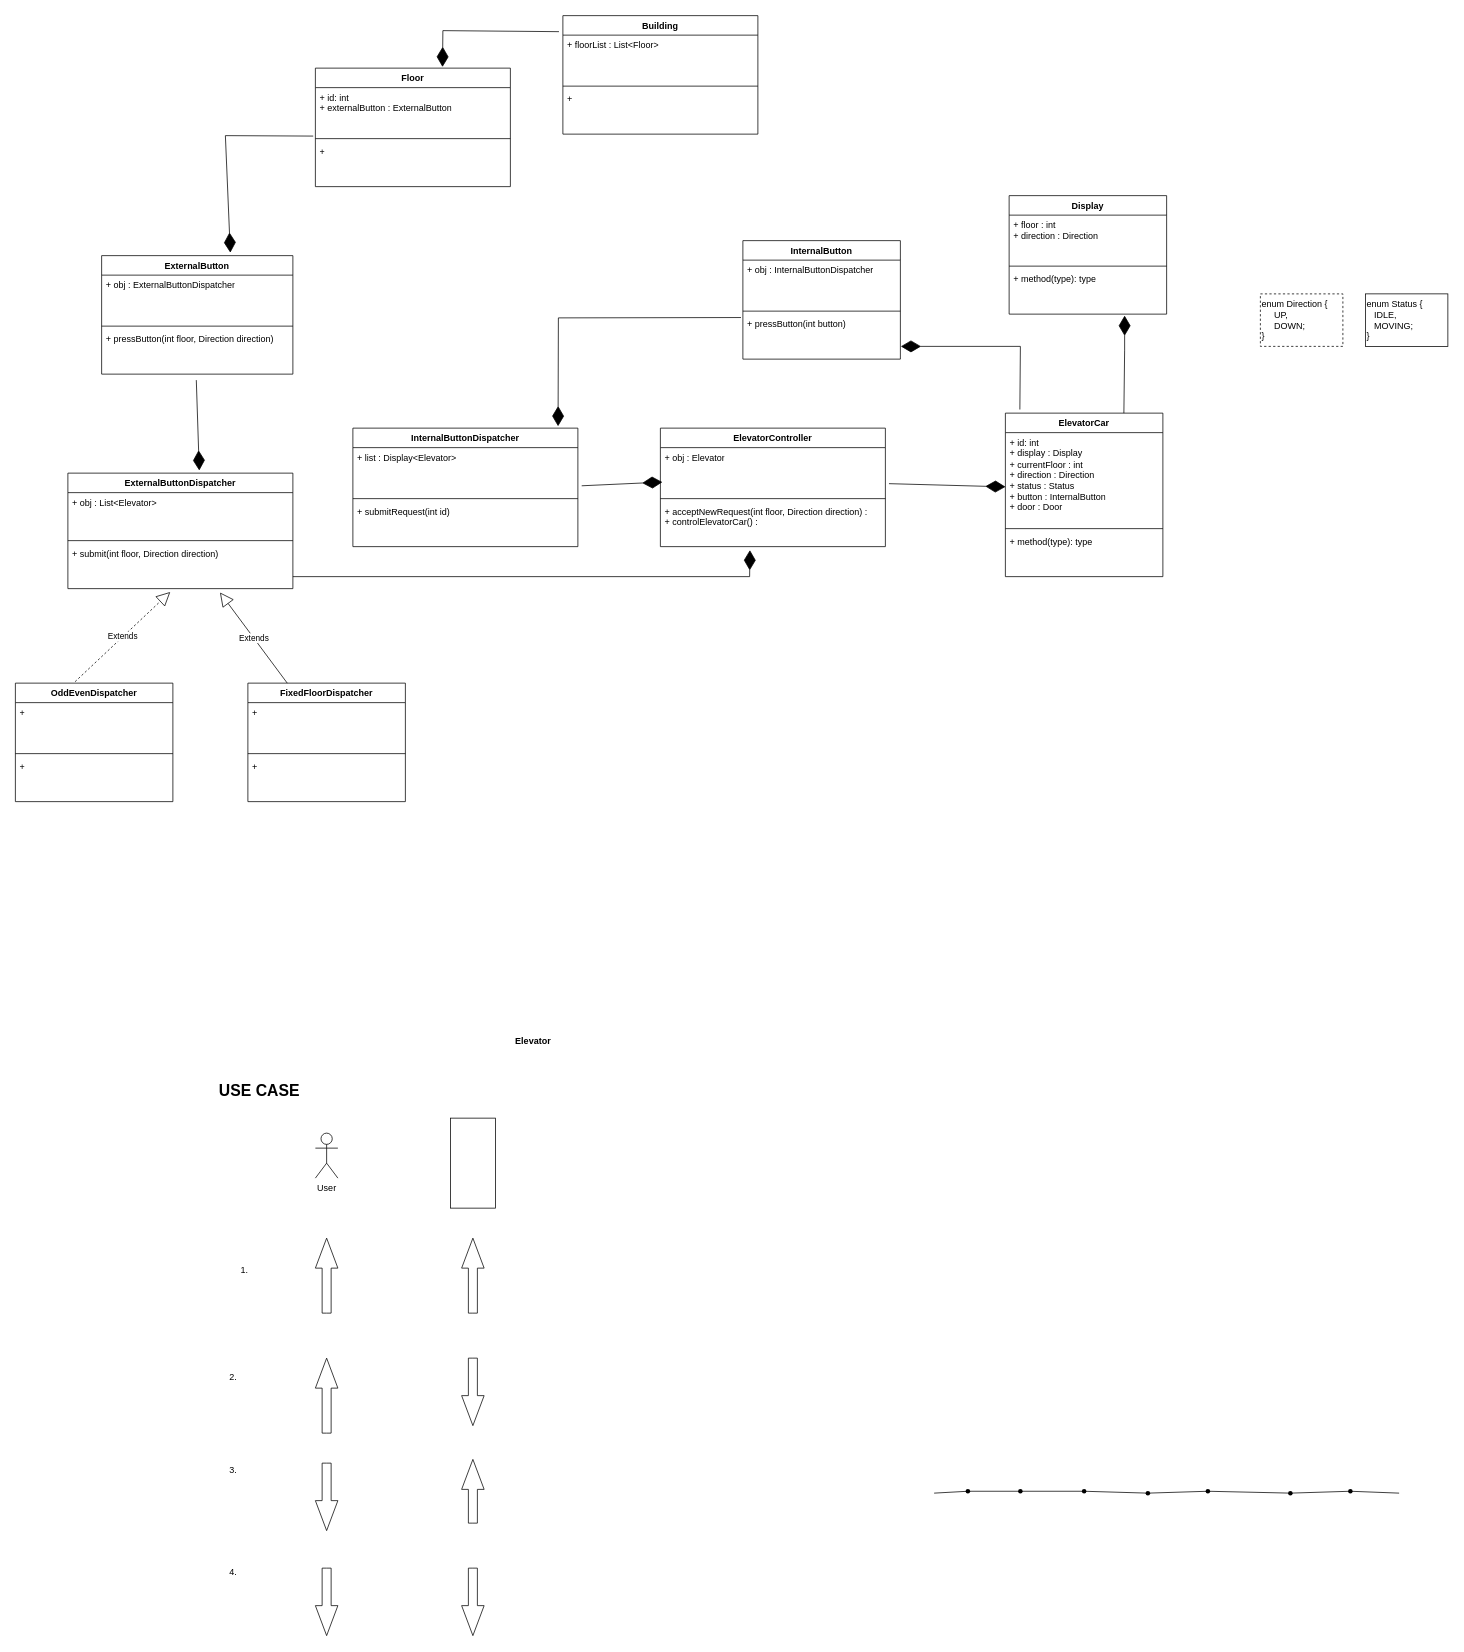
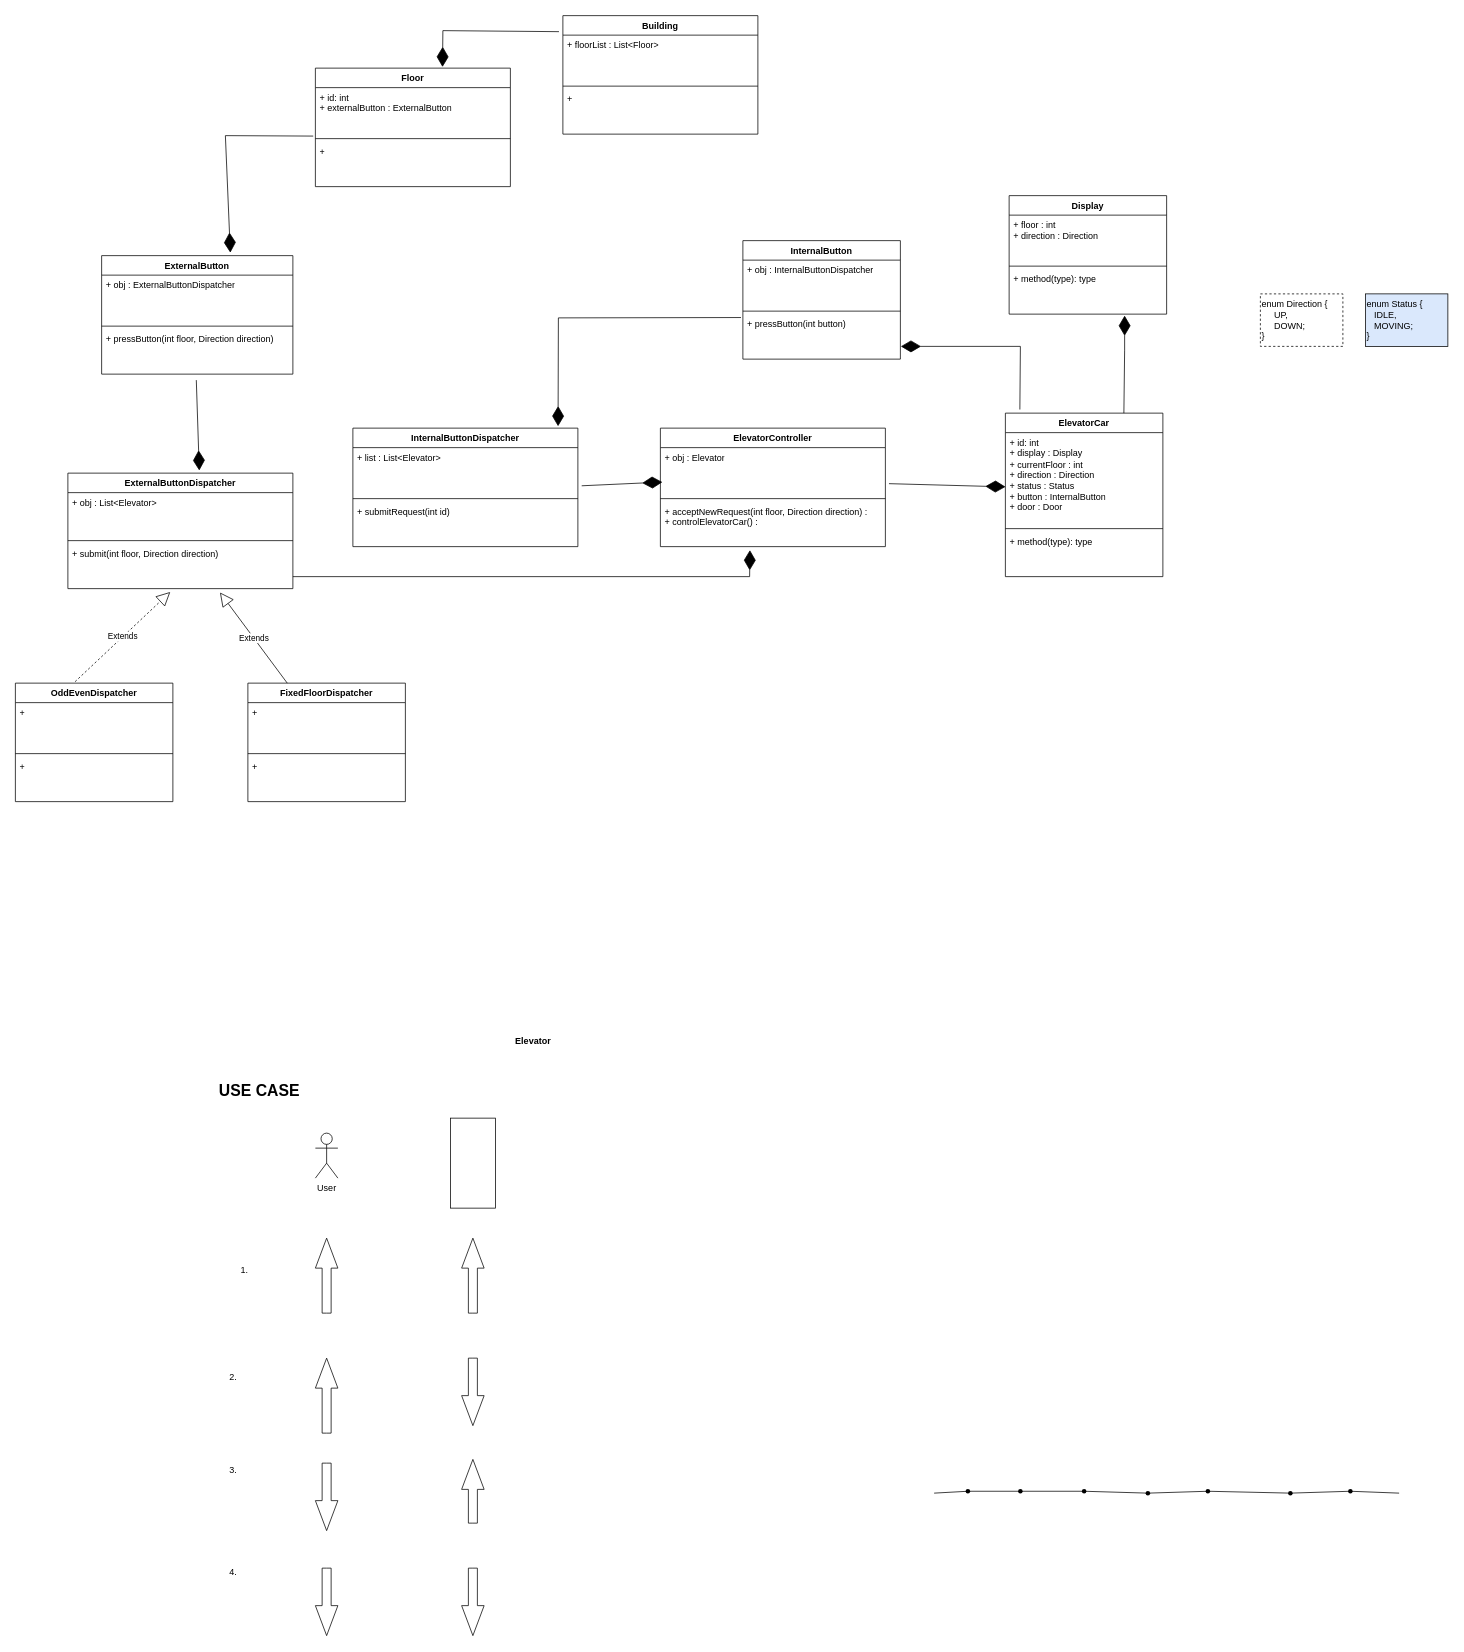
(1407, 320) -> (1407, 320)
(412, 458) -> (406, 458)
